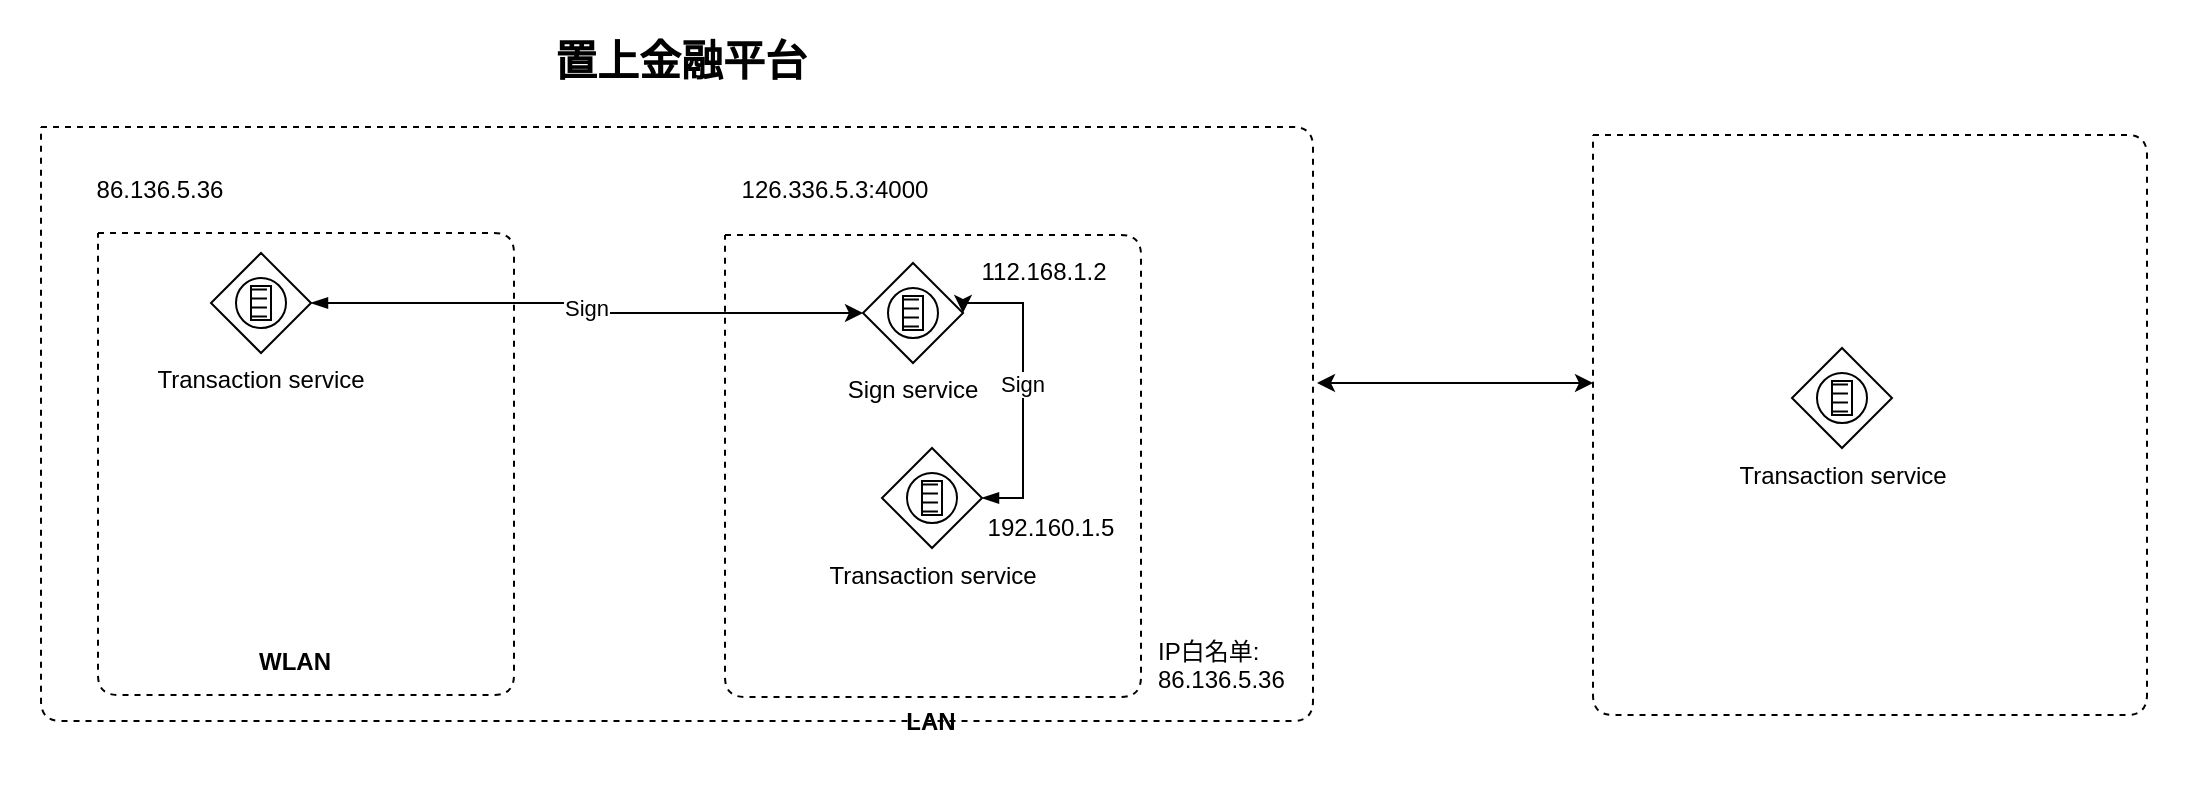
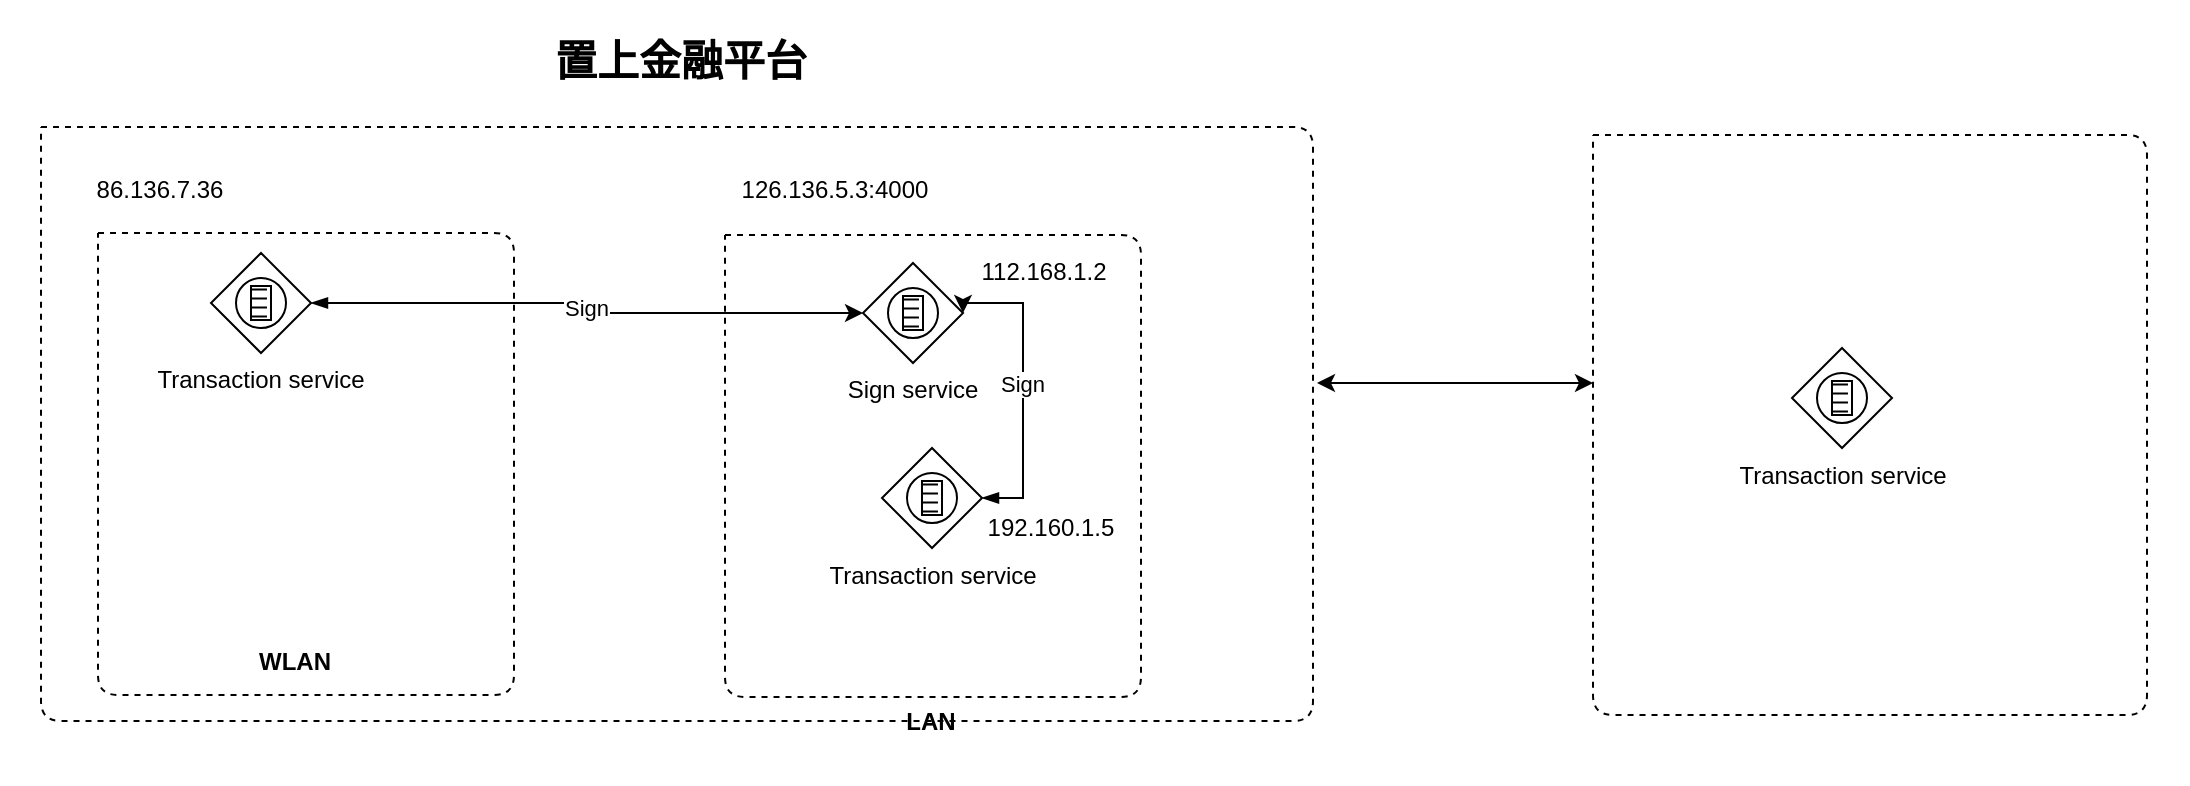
(161, 191) -> (161, 191)
(836, 191) -> (836, 191)
(1222, 661) -> none
